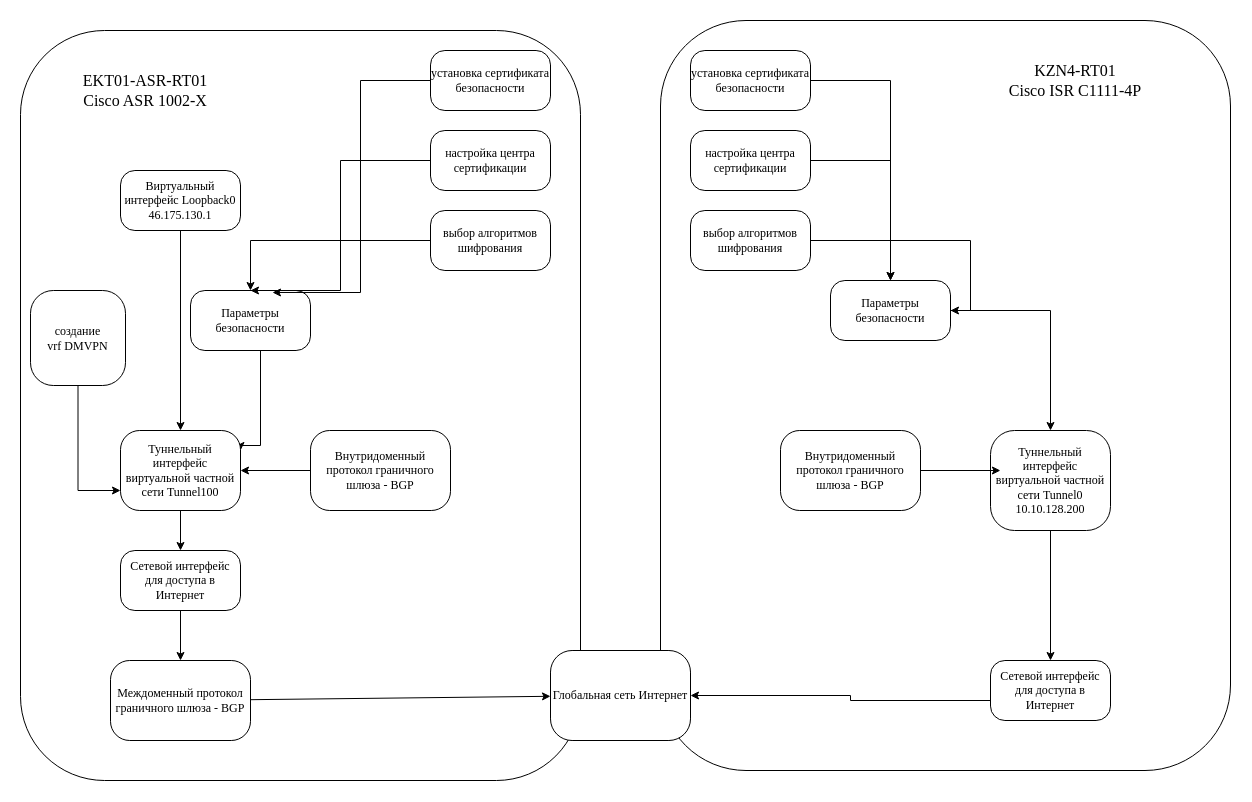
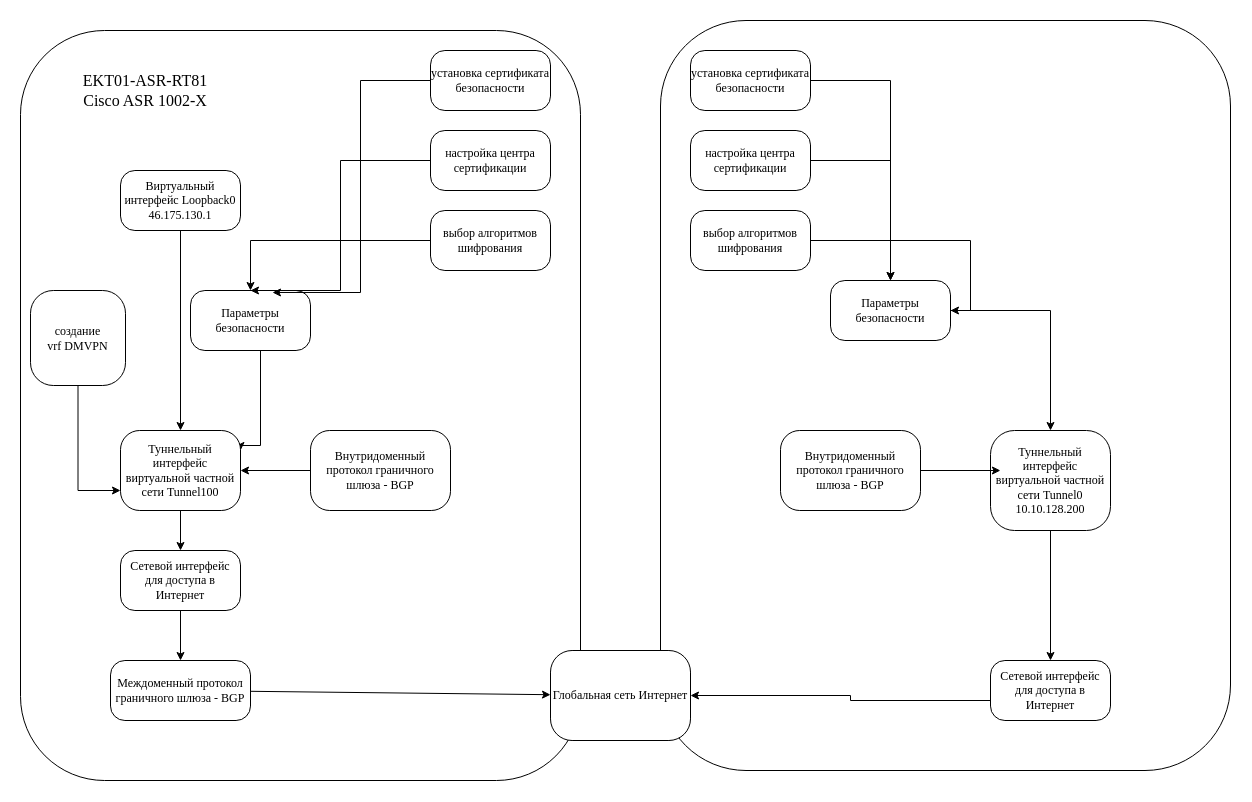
(1076, 81) -> none
(146, 91) -> (146, 91)
(181, 701) -> (181, 691)
